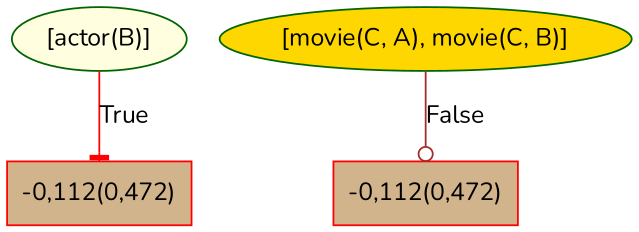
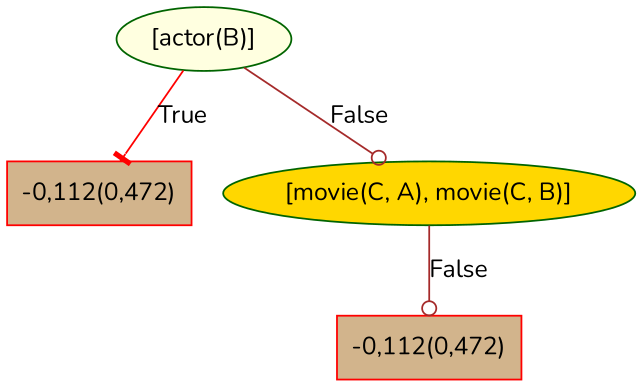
none -> (308, 111)
